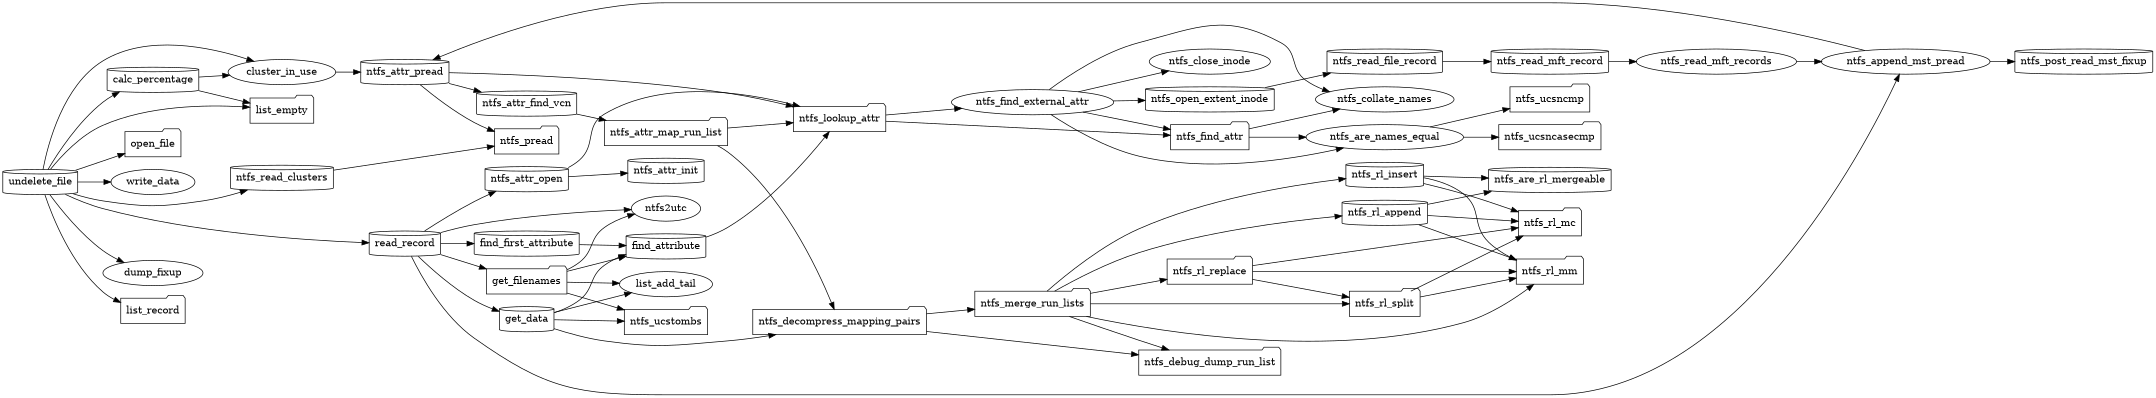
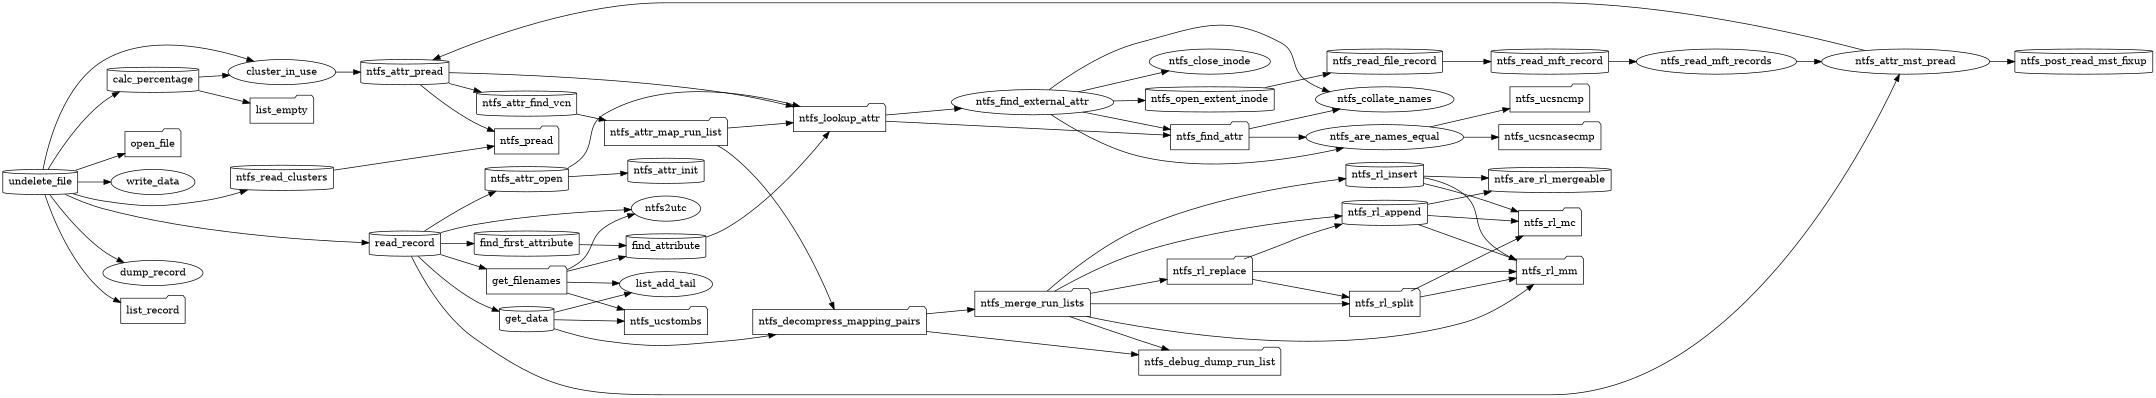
(1906, 62) -> (1906, 62)
(138, 114) -> none
(1382, 247) -> (1289, 242)
(153, 273) -> (153, 273)
(589, 288) -> none
